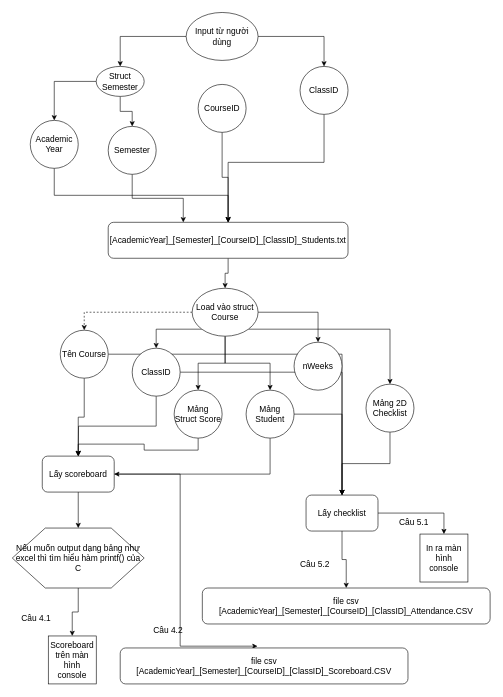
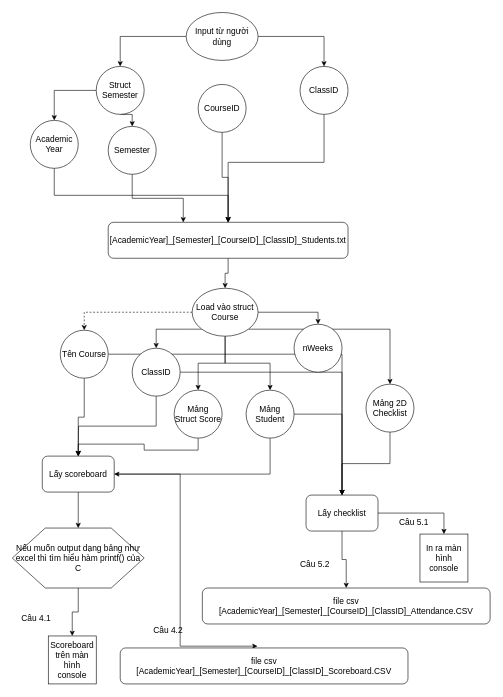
(120, 81) -> (120, 90)
(318, 366) -> (318, 348)
